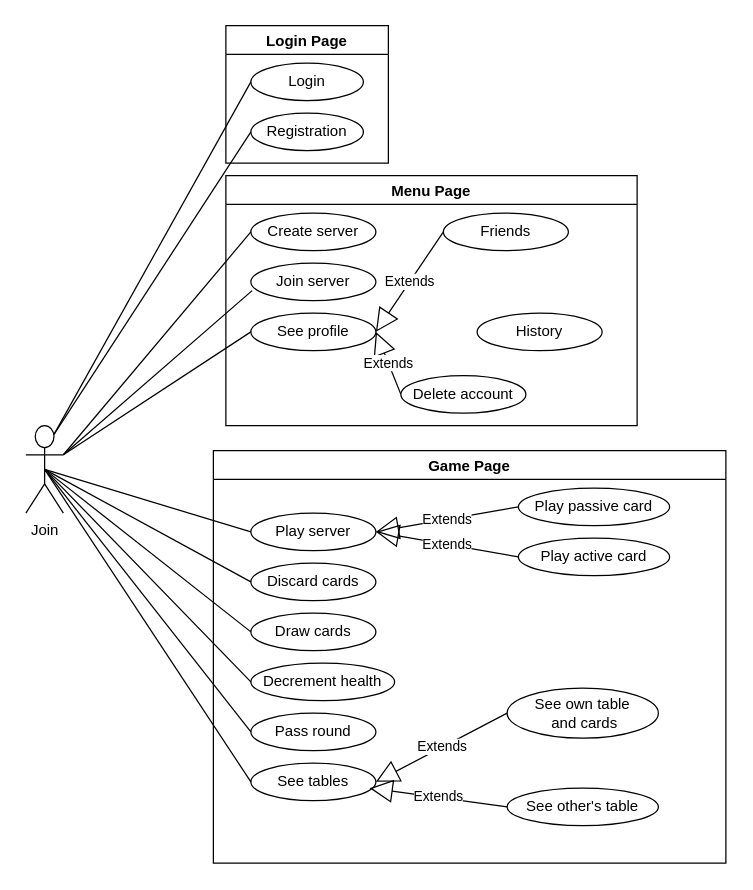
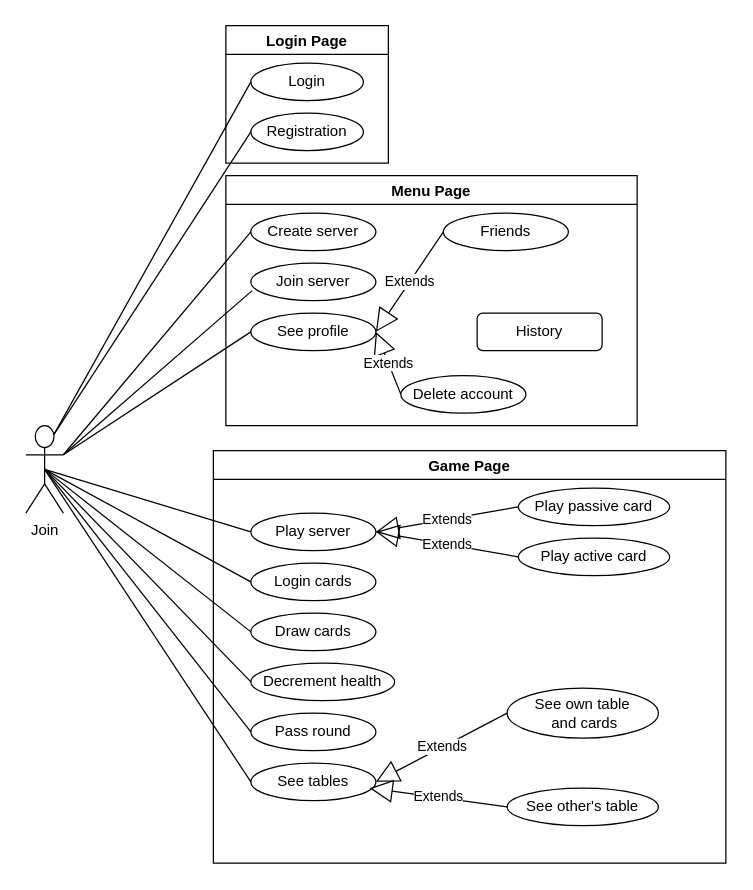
(539, 332) -> (539, 332)
(313, 582) -> (313, 582)
